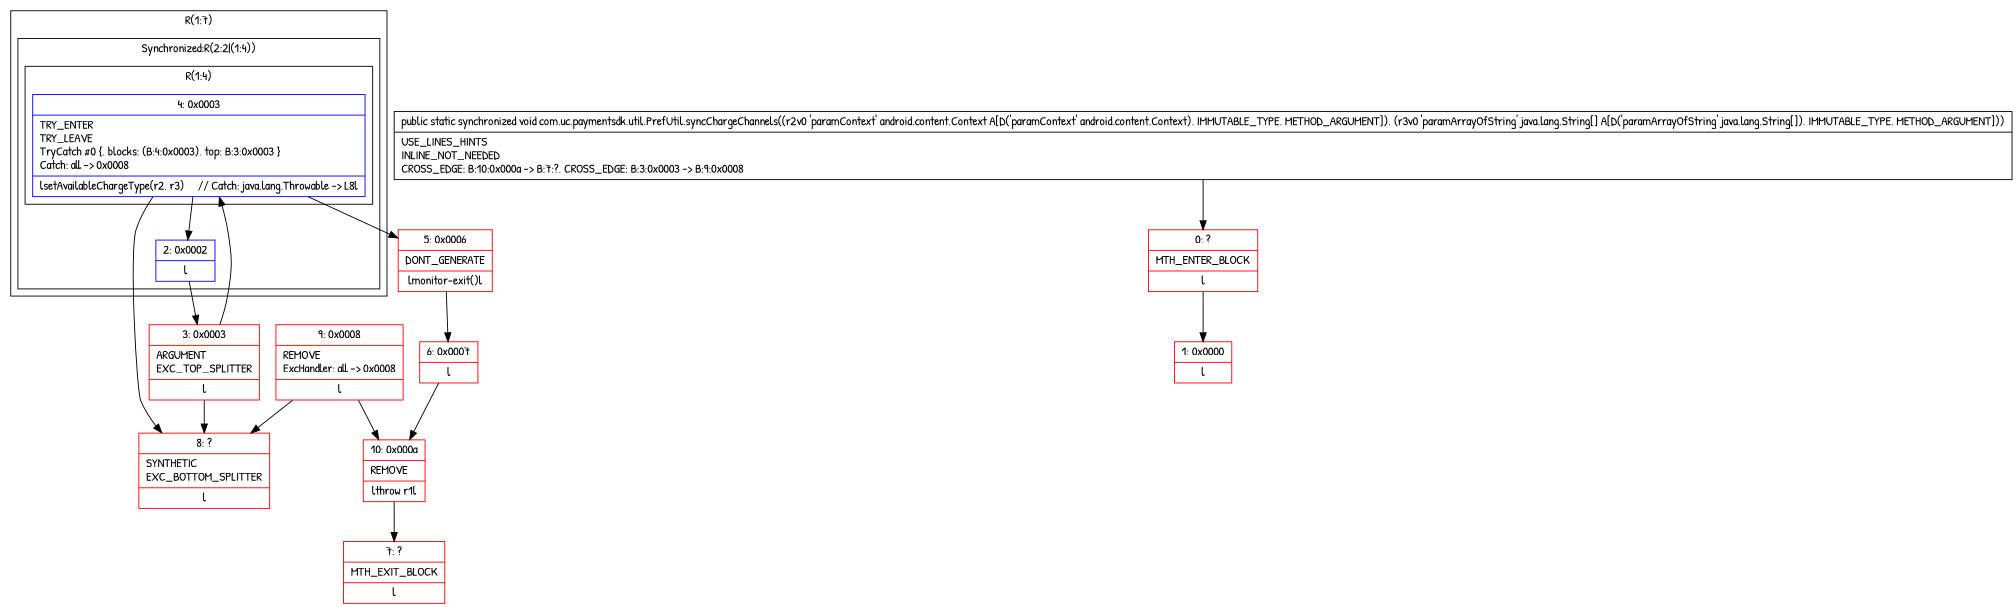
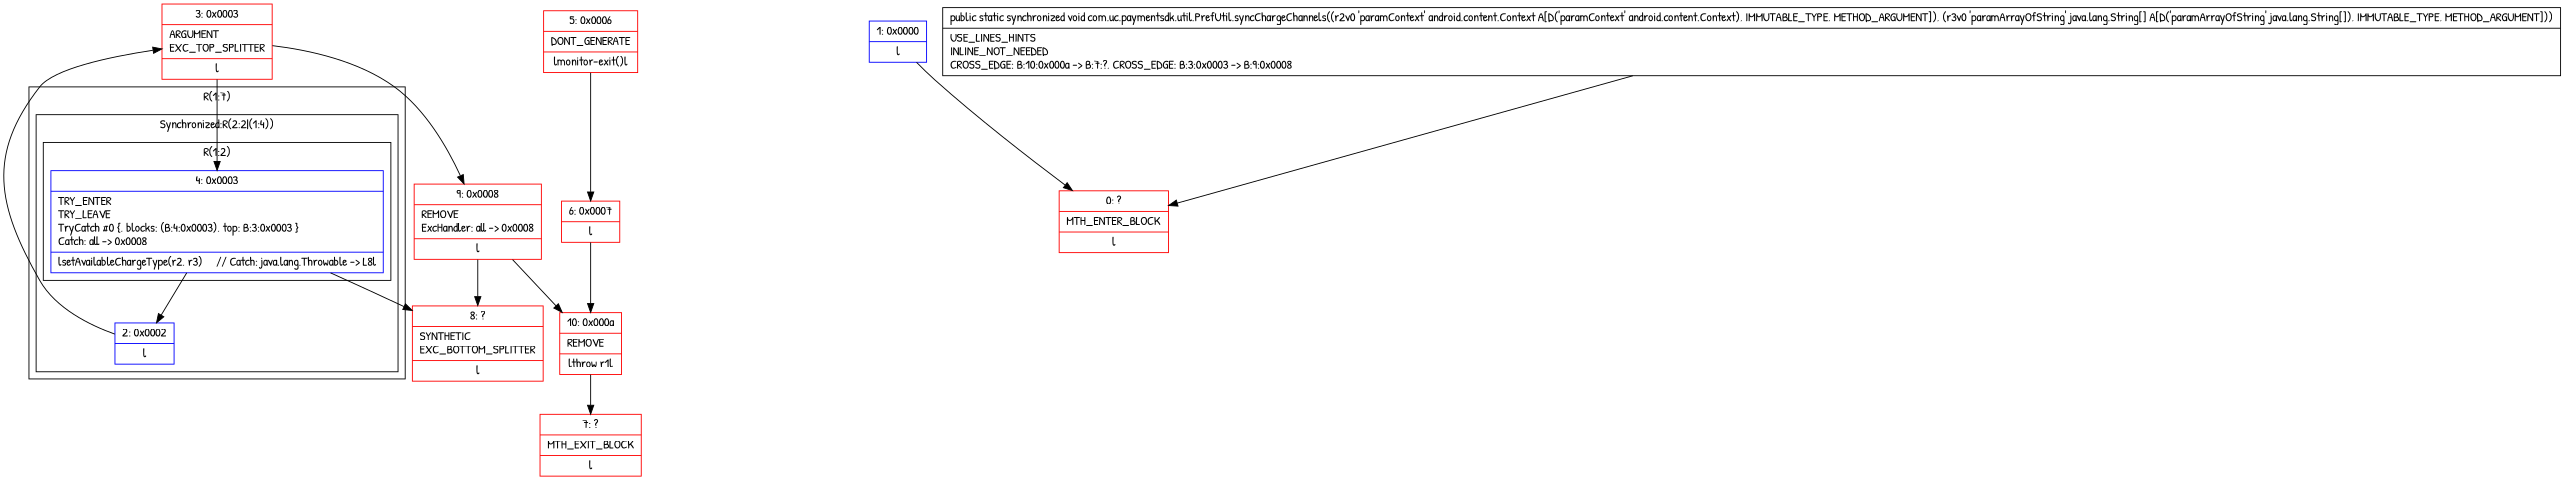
(199, 77) -> (217, 153)
(349, 215) -> none
(1203, 312) -> (989, 126)
(1203, 362) -> (898, 42)
(204, 412) -> (382, 79)
